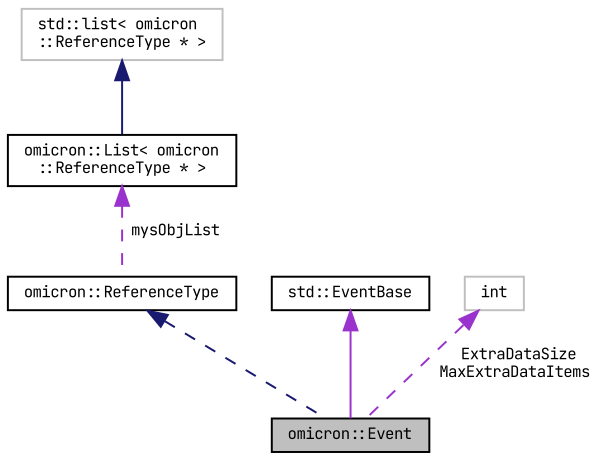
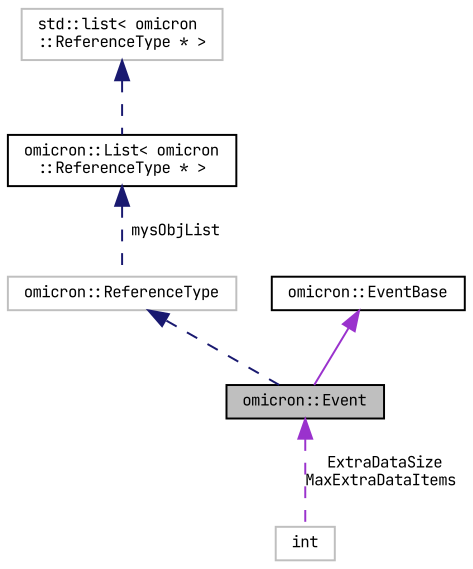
(122, 107) -> (122, 107)
(122, 241) -> (122, 241)
(122, 293) -> (122, 293)
(351, 293) -> (368, 293)
(415, 372) -> (305, 483)
